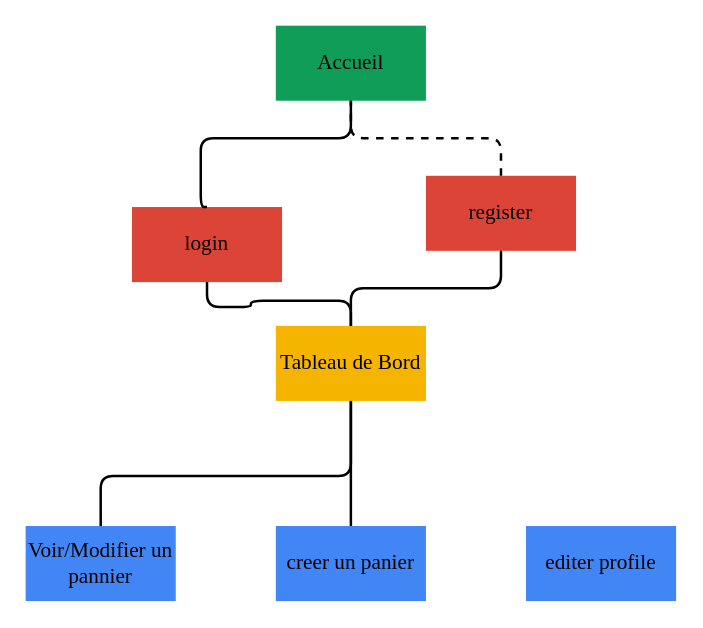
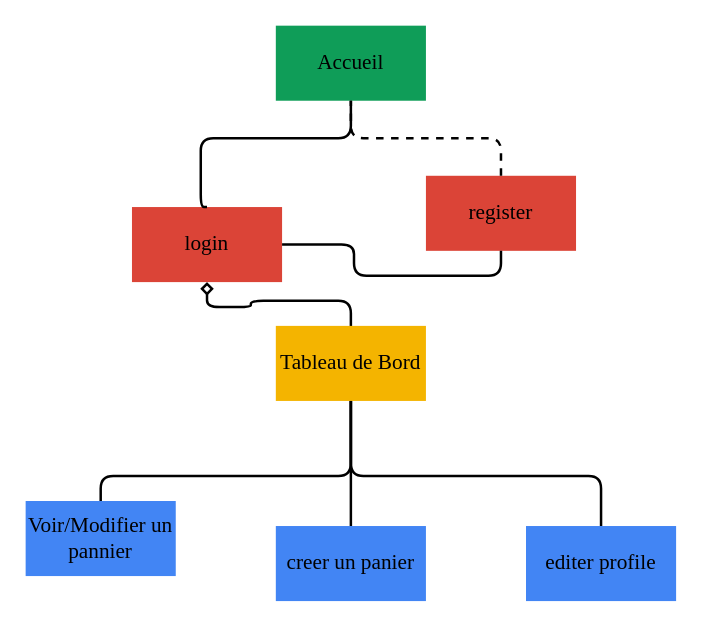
(429, 288) -> (386, 276)
(207, 293) -> (207, 302)
none -> (497, 476)
(101, 563) -> (101, 538)
